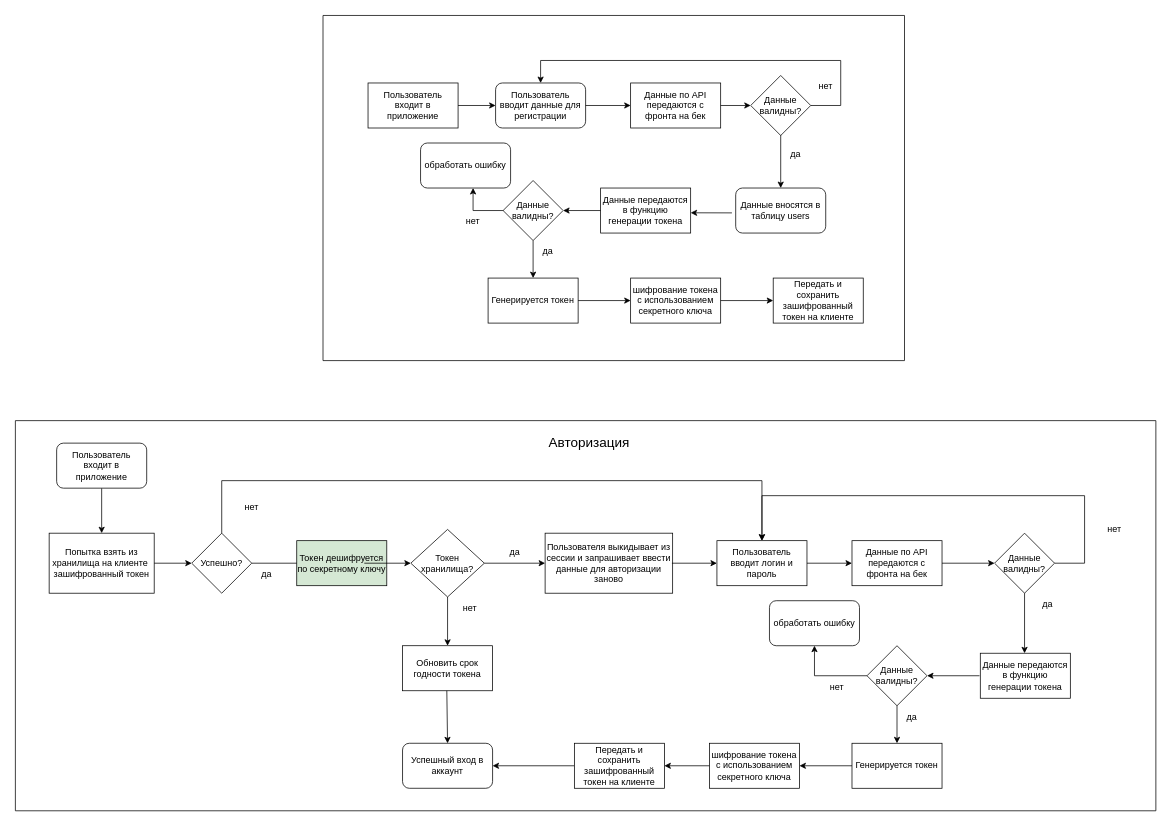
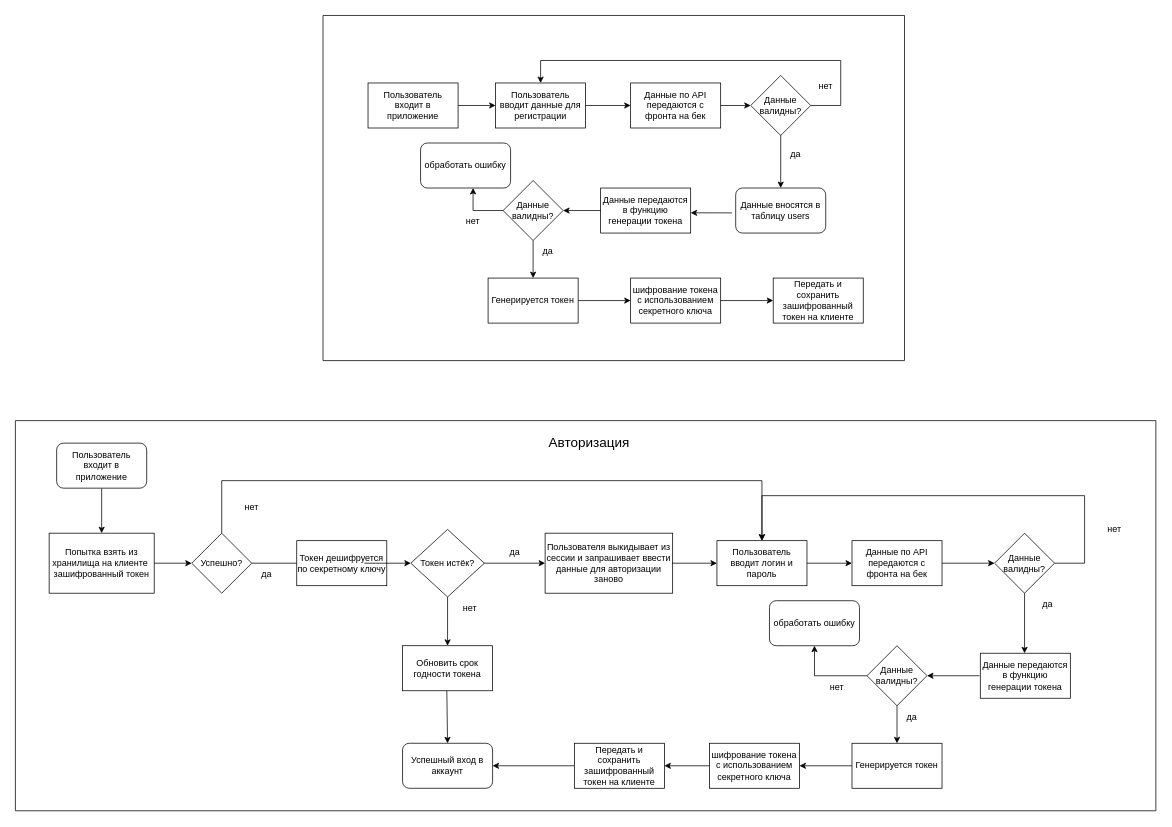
(540, 105) -> (540, 105)
(342, 563) -> (342, 563)
(447, 563) -> (447, 563)
